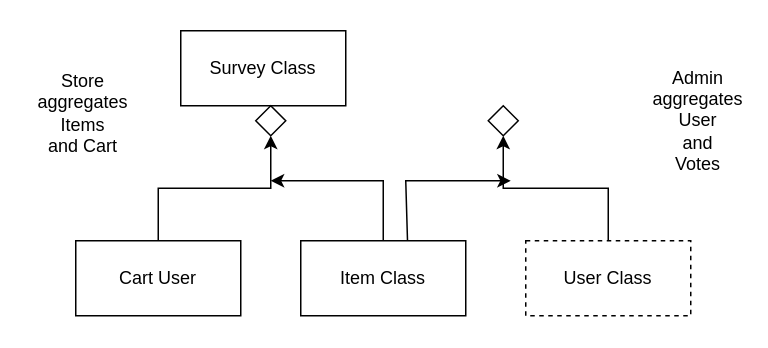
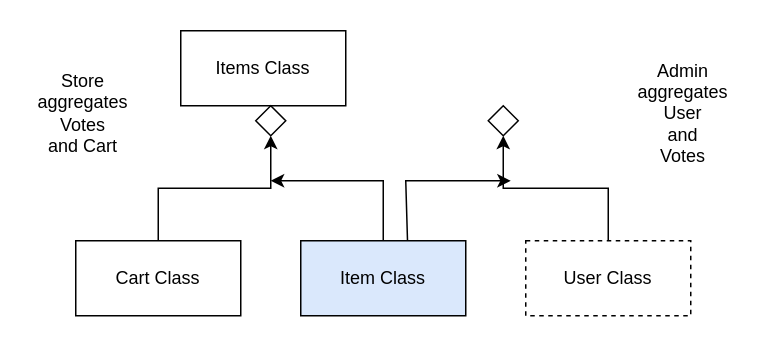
(263, 68) -> (263, 68)
(83, 113) -> (83, 113)
(698, 121) -> (683, 113)
(158, 278) -> (158, 278)
(383, 278) -> (383, 278)
